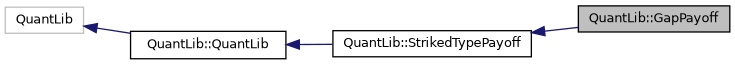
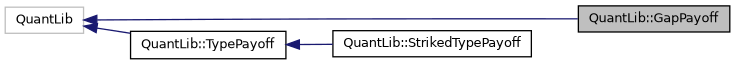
(561, 29) -> (338, 19)
(208, 45) -> (208, 45)
